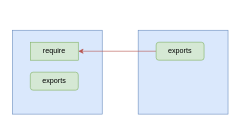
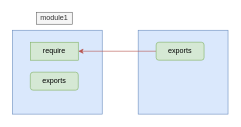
none -> (54, 18)
